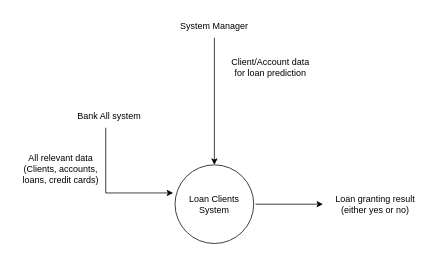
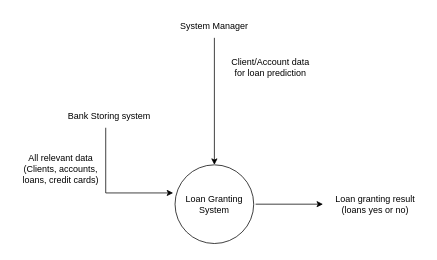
(109, 117) -> (109, 117)
(214, 204) -> (214, 204)
(375, 204) -> (375, 204)
